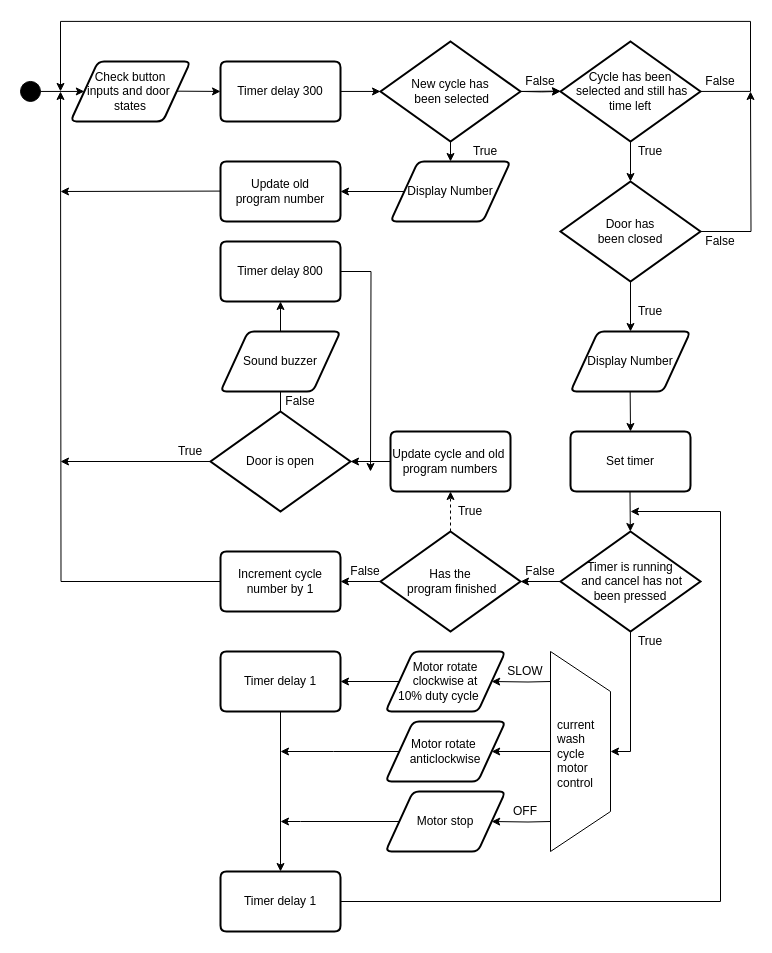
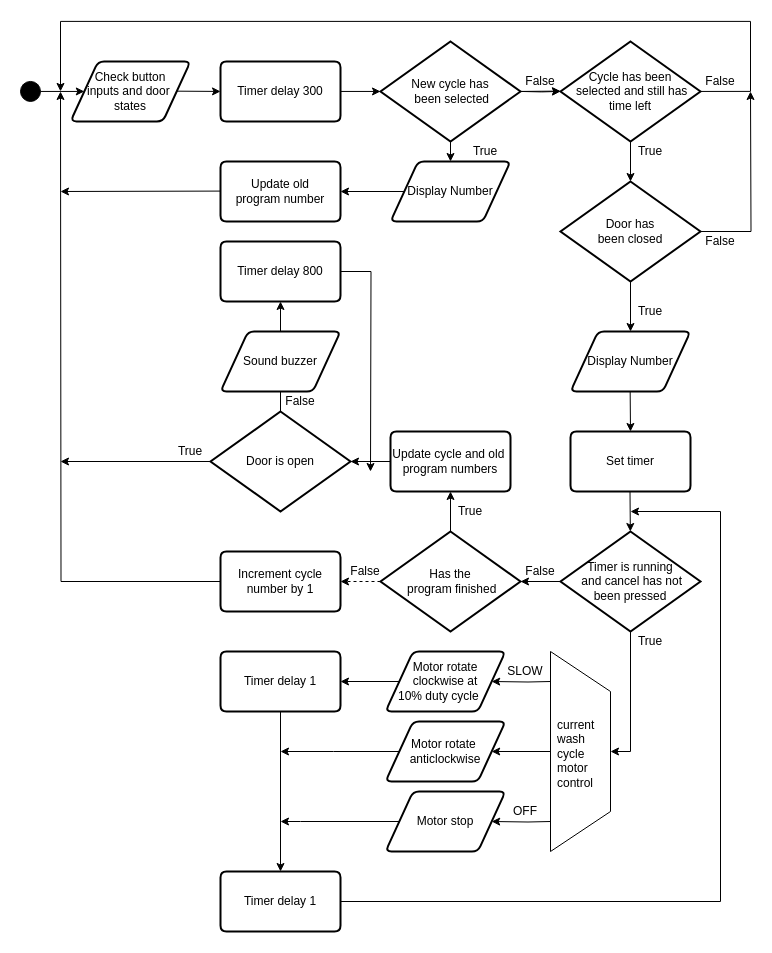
(451, 515) -> (451, 515)
(364, 582) -> (364, 582)
